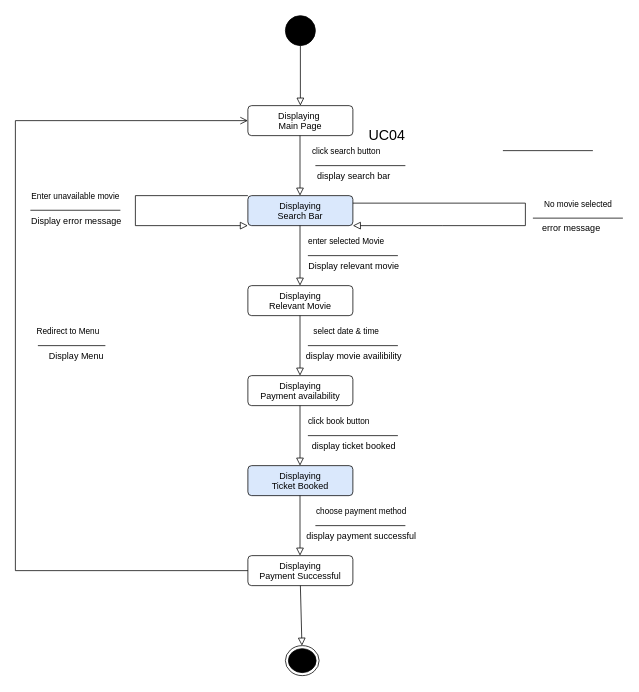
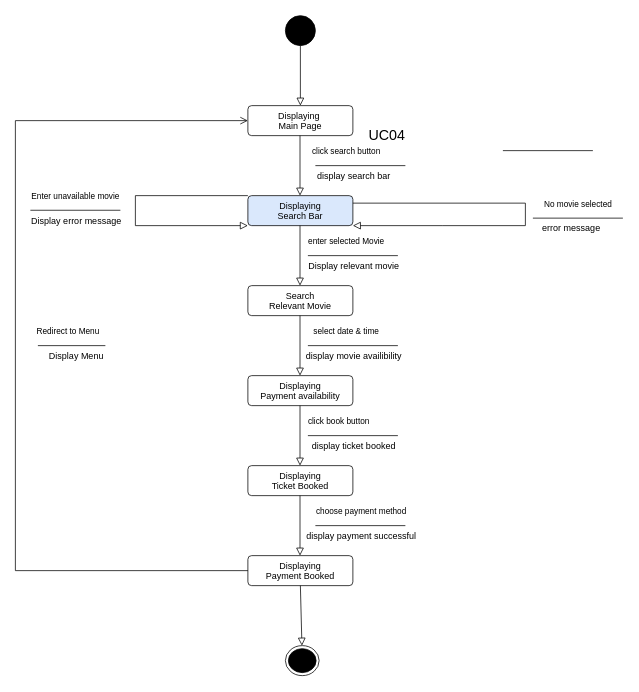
(300, 301) -> (300, 301)
(300, 480) -> (300, 480)
(300, 571) -> (300, 571)
